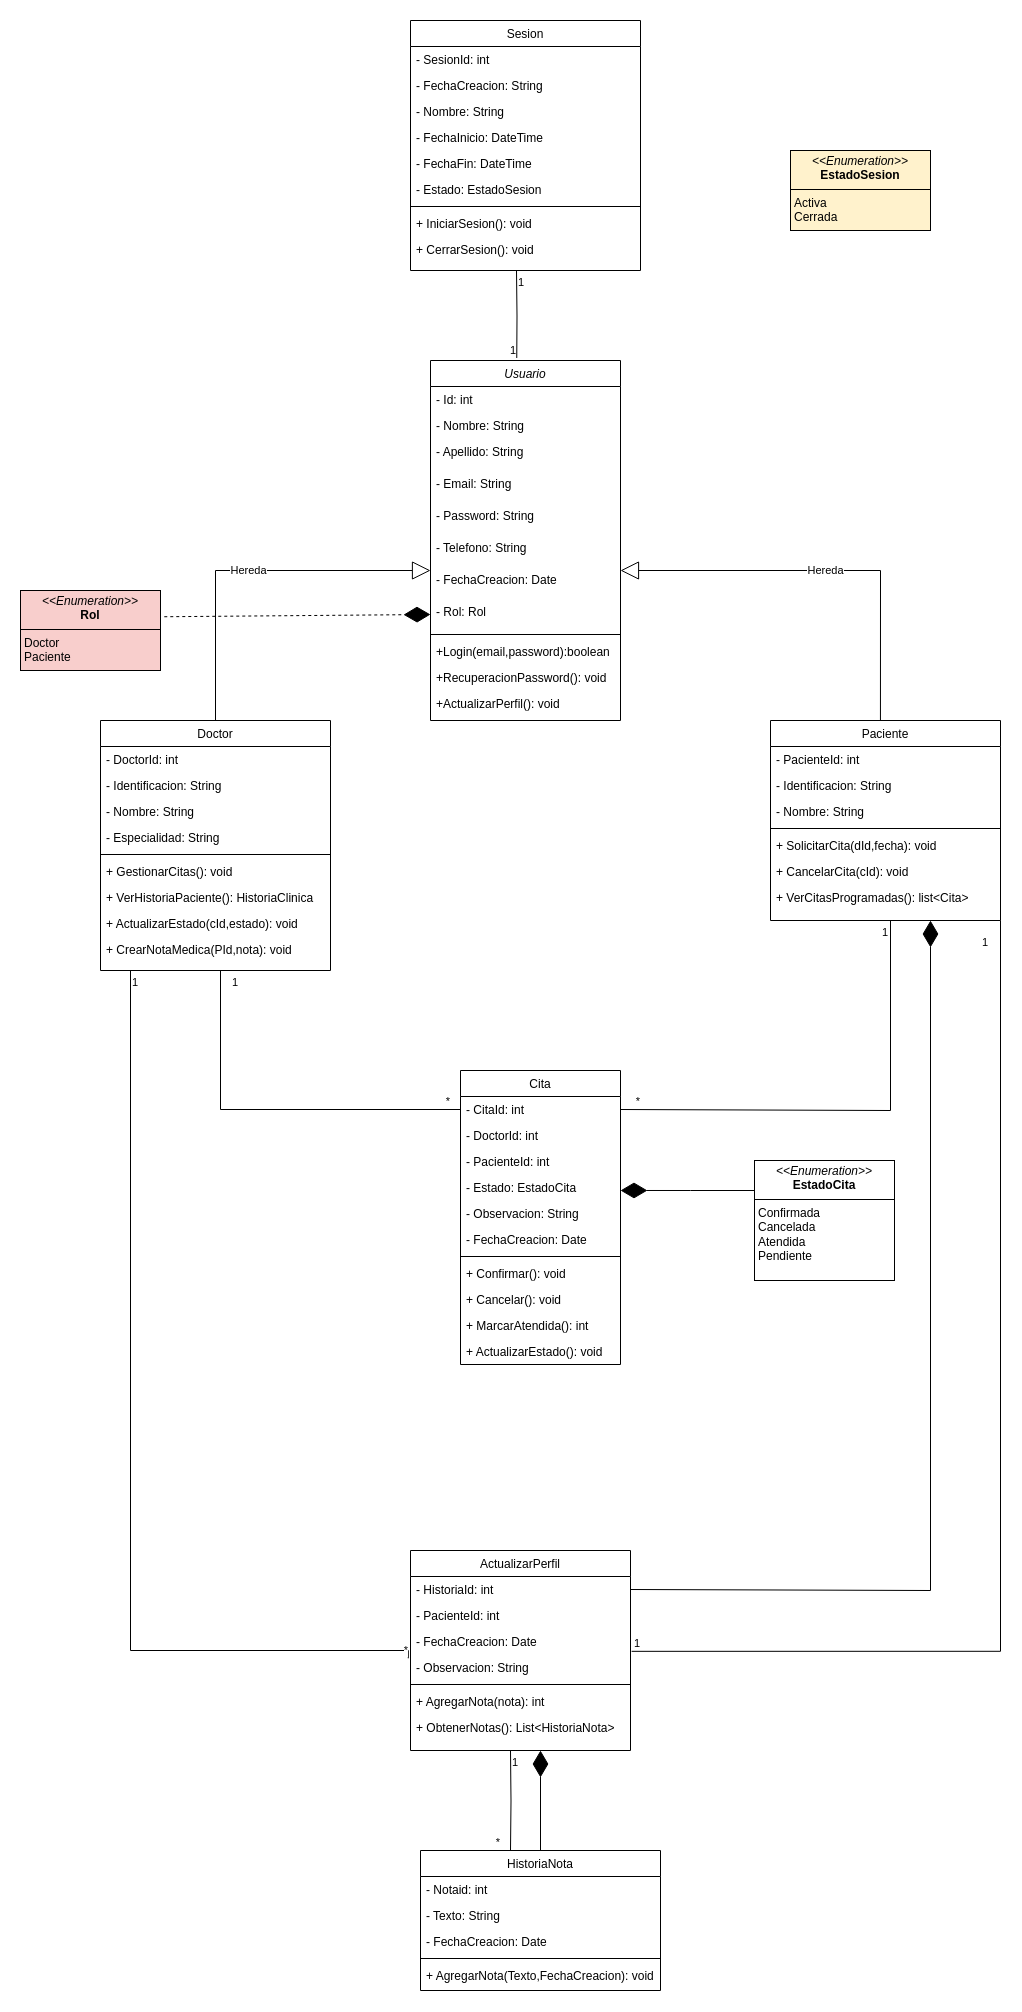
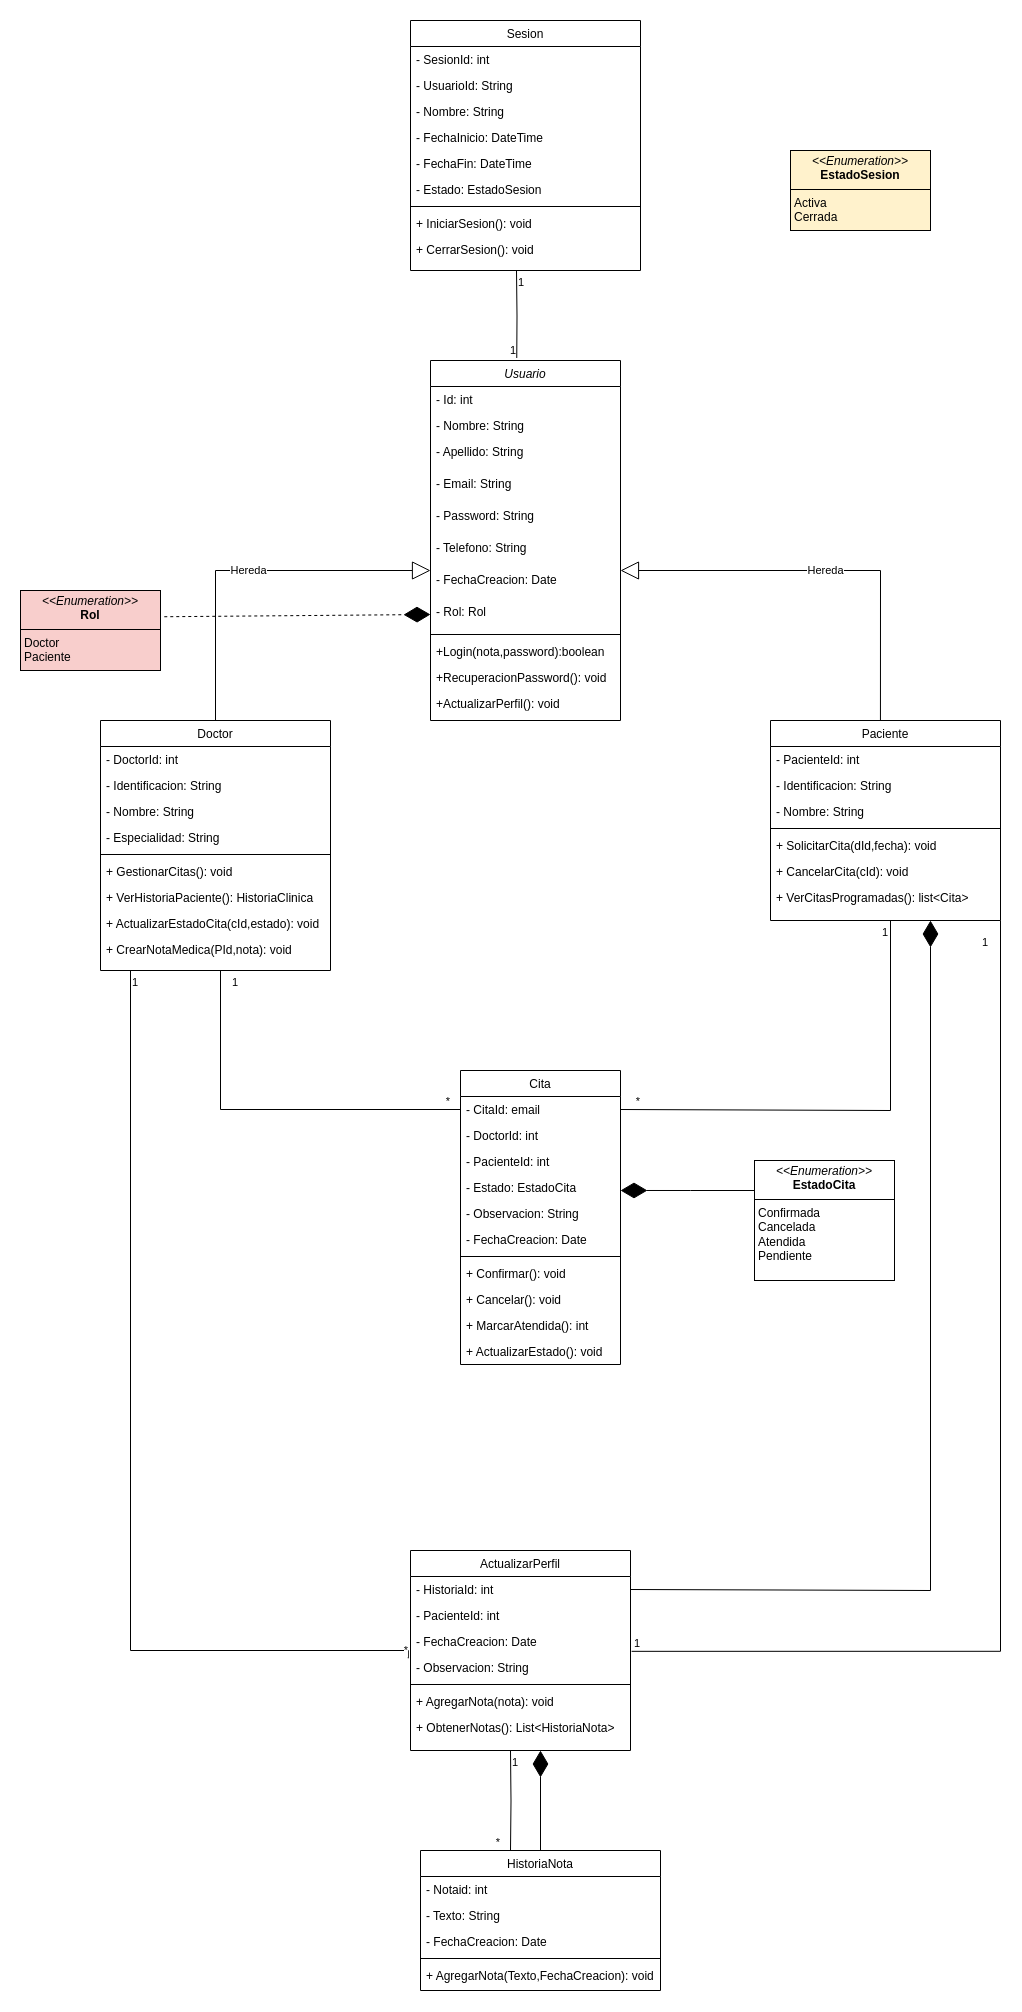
(485, 86) -> (472, 86)
(527, 652) -> (527, 652)
(216, 924) -> (228, 924)
(502, 1110) -> (507, 1110)
(490, 1702) -> (494, 1702)
